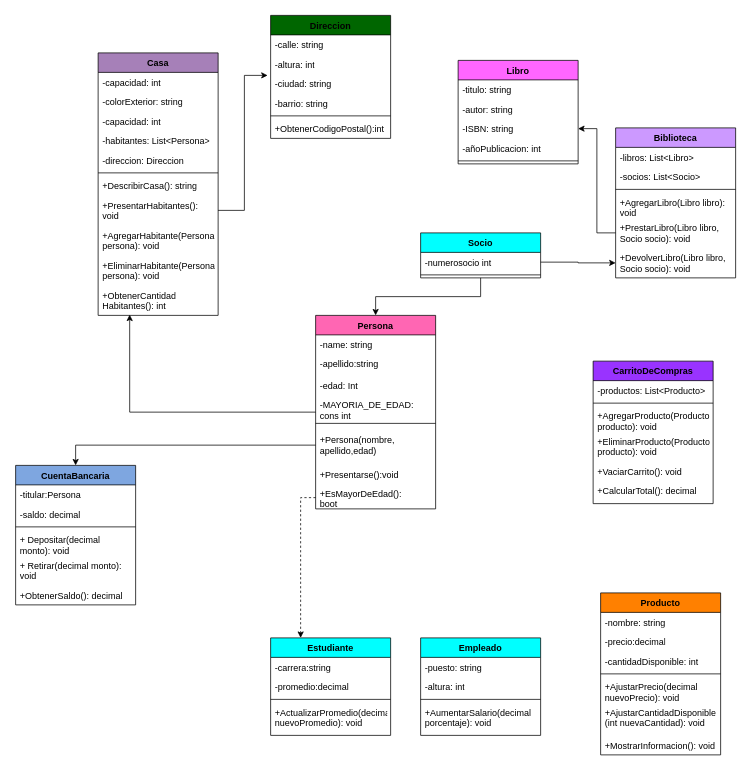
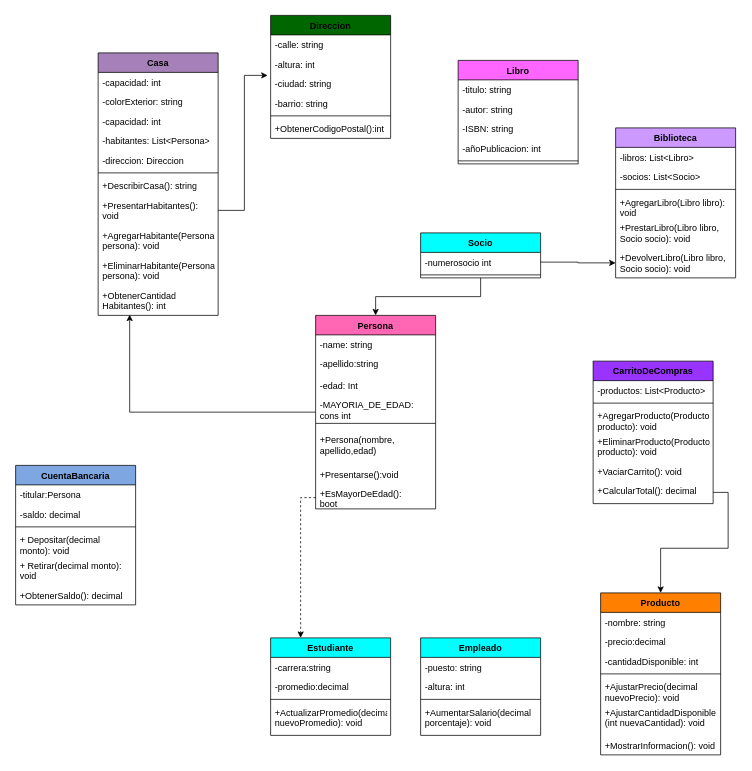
(591, 129) -> none
(75, 451) -> none
none -> (675, 548)
